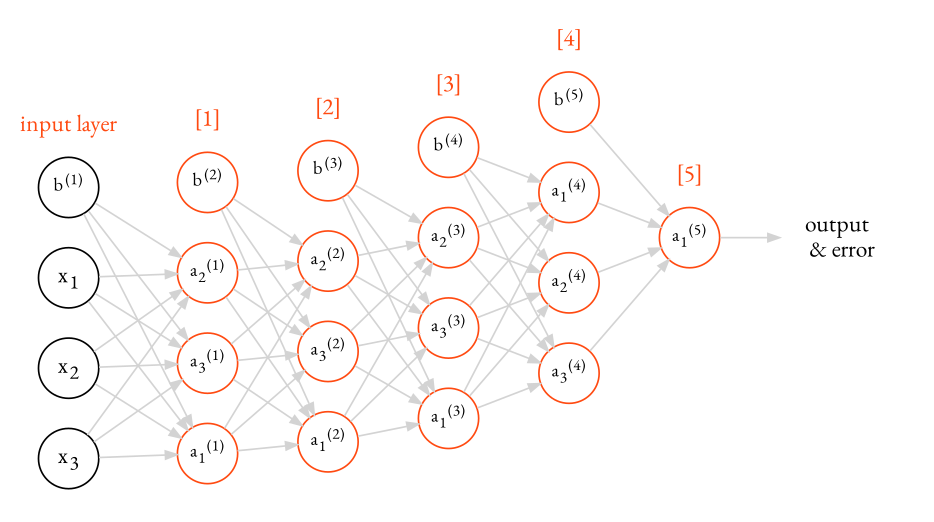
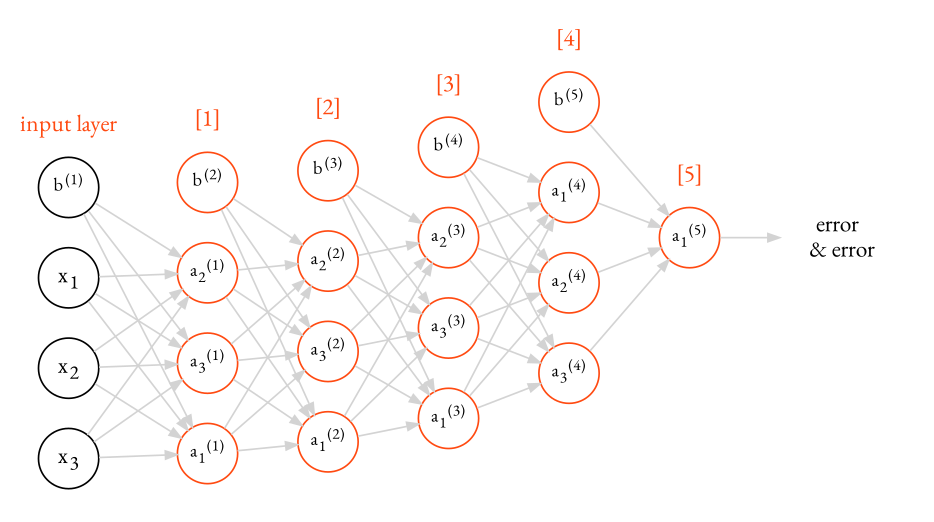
(840, 238) -> (840, 238)
